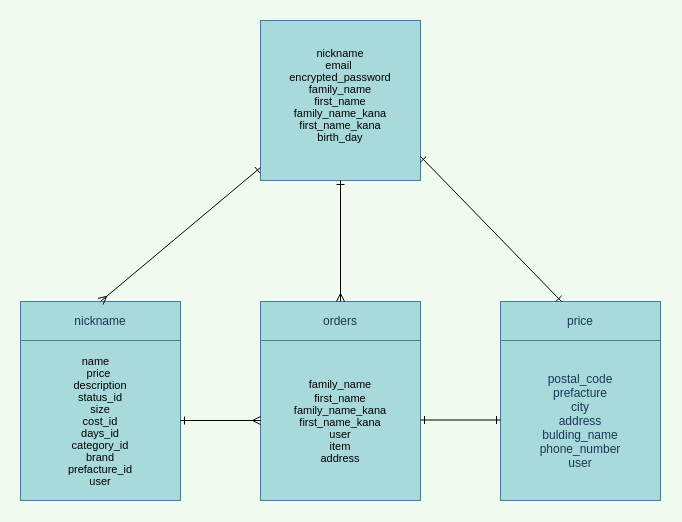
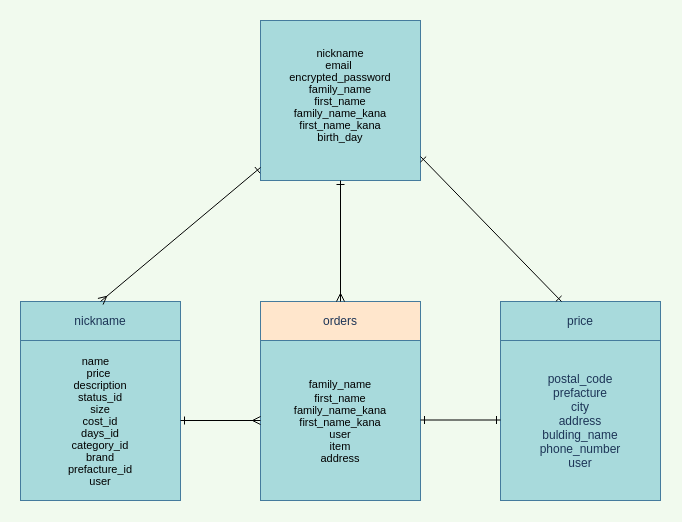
(341, 321) -> (341, 321)
